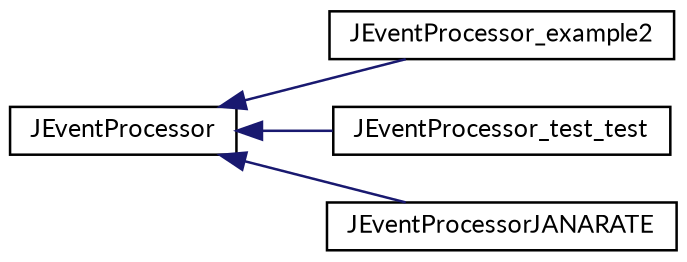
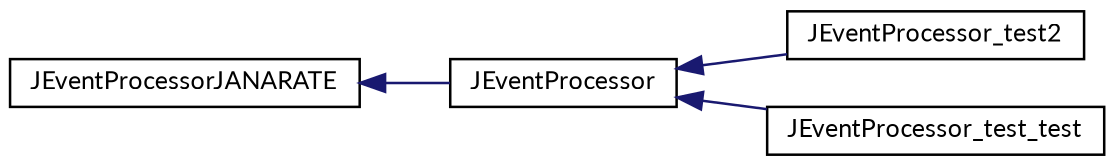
(502, 35) -> (936, 35)
(325, 182) -> (418, 83)
